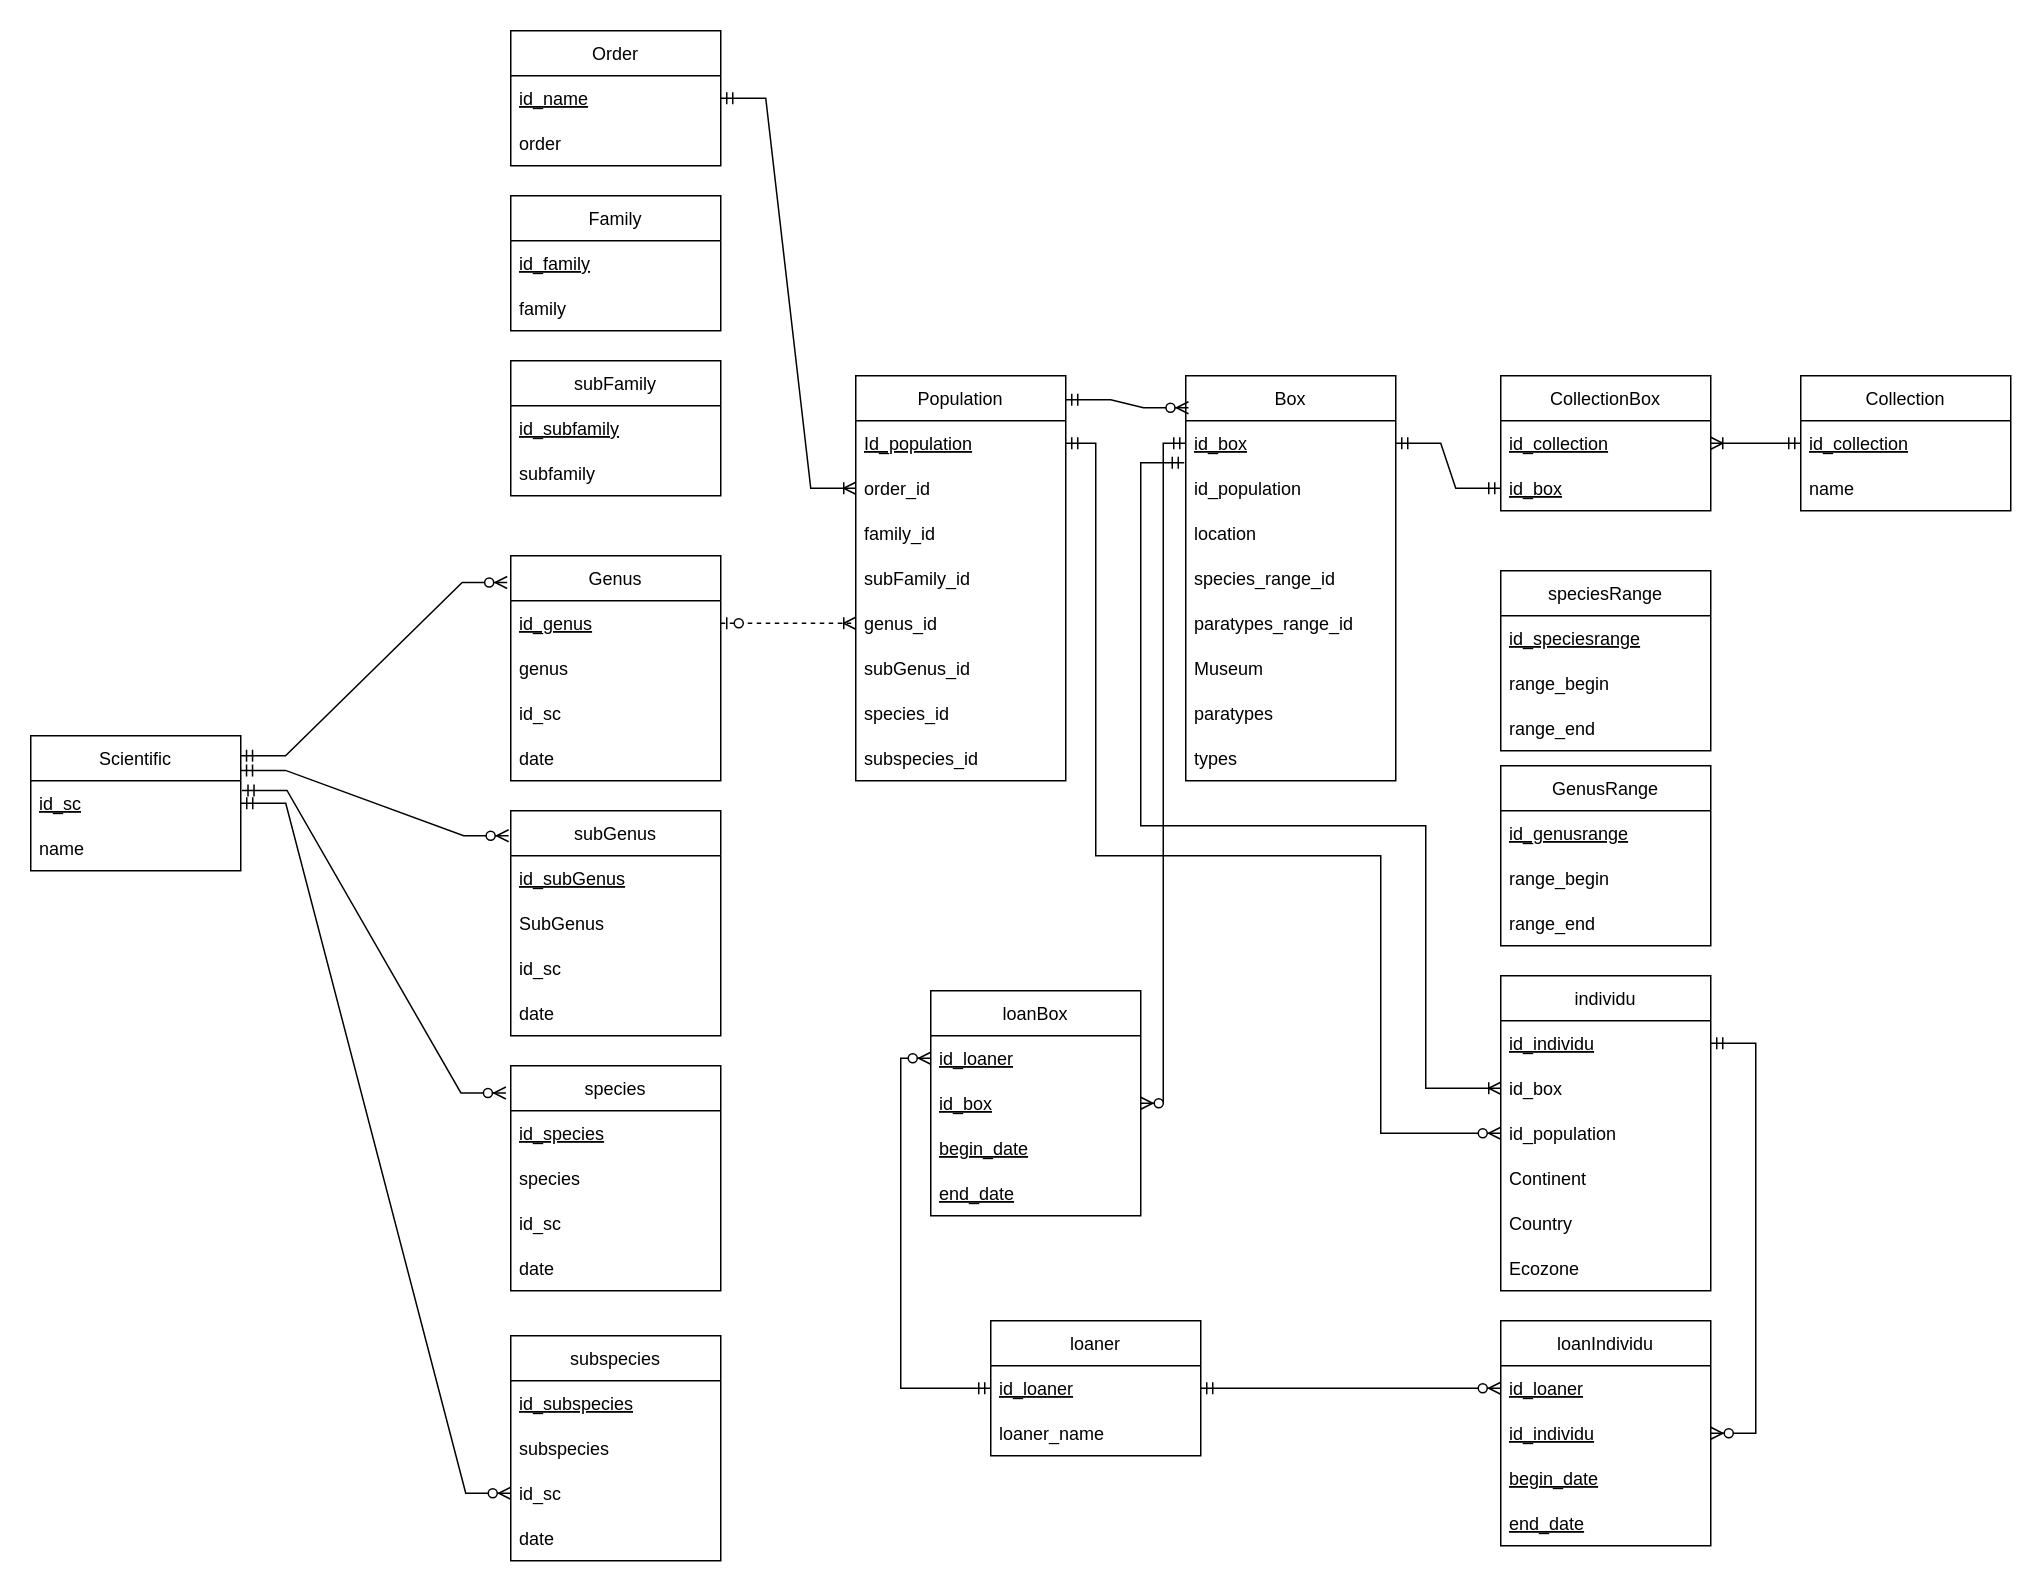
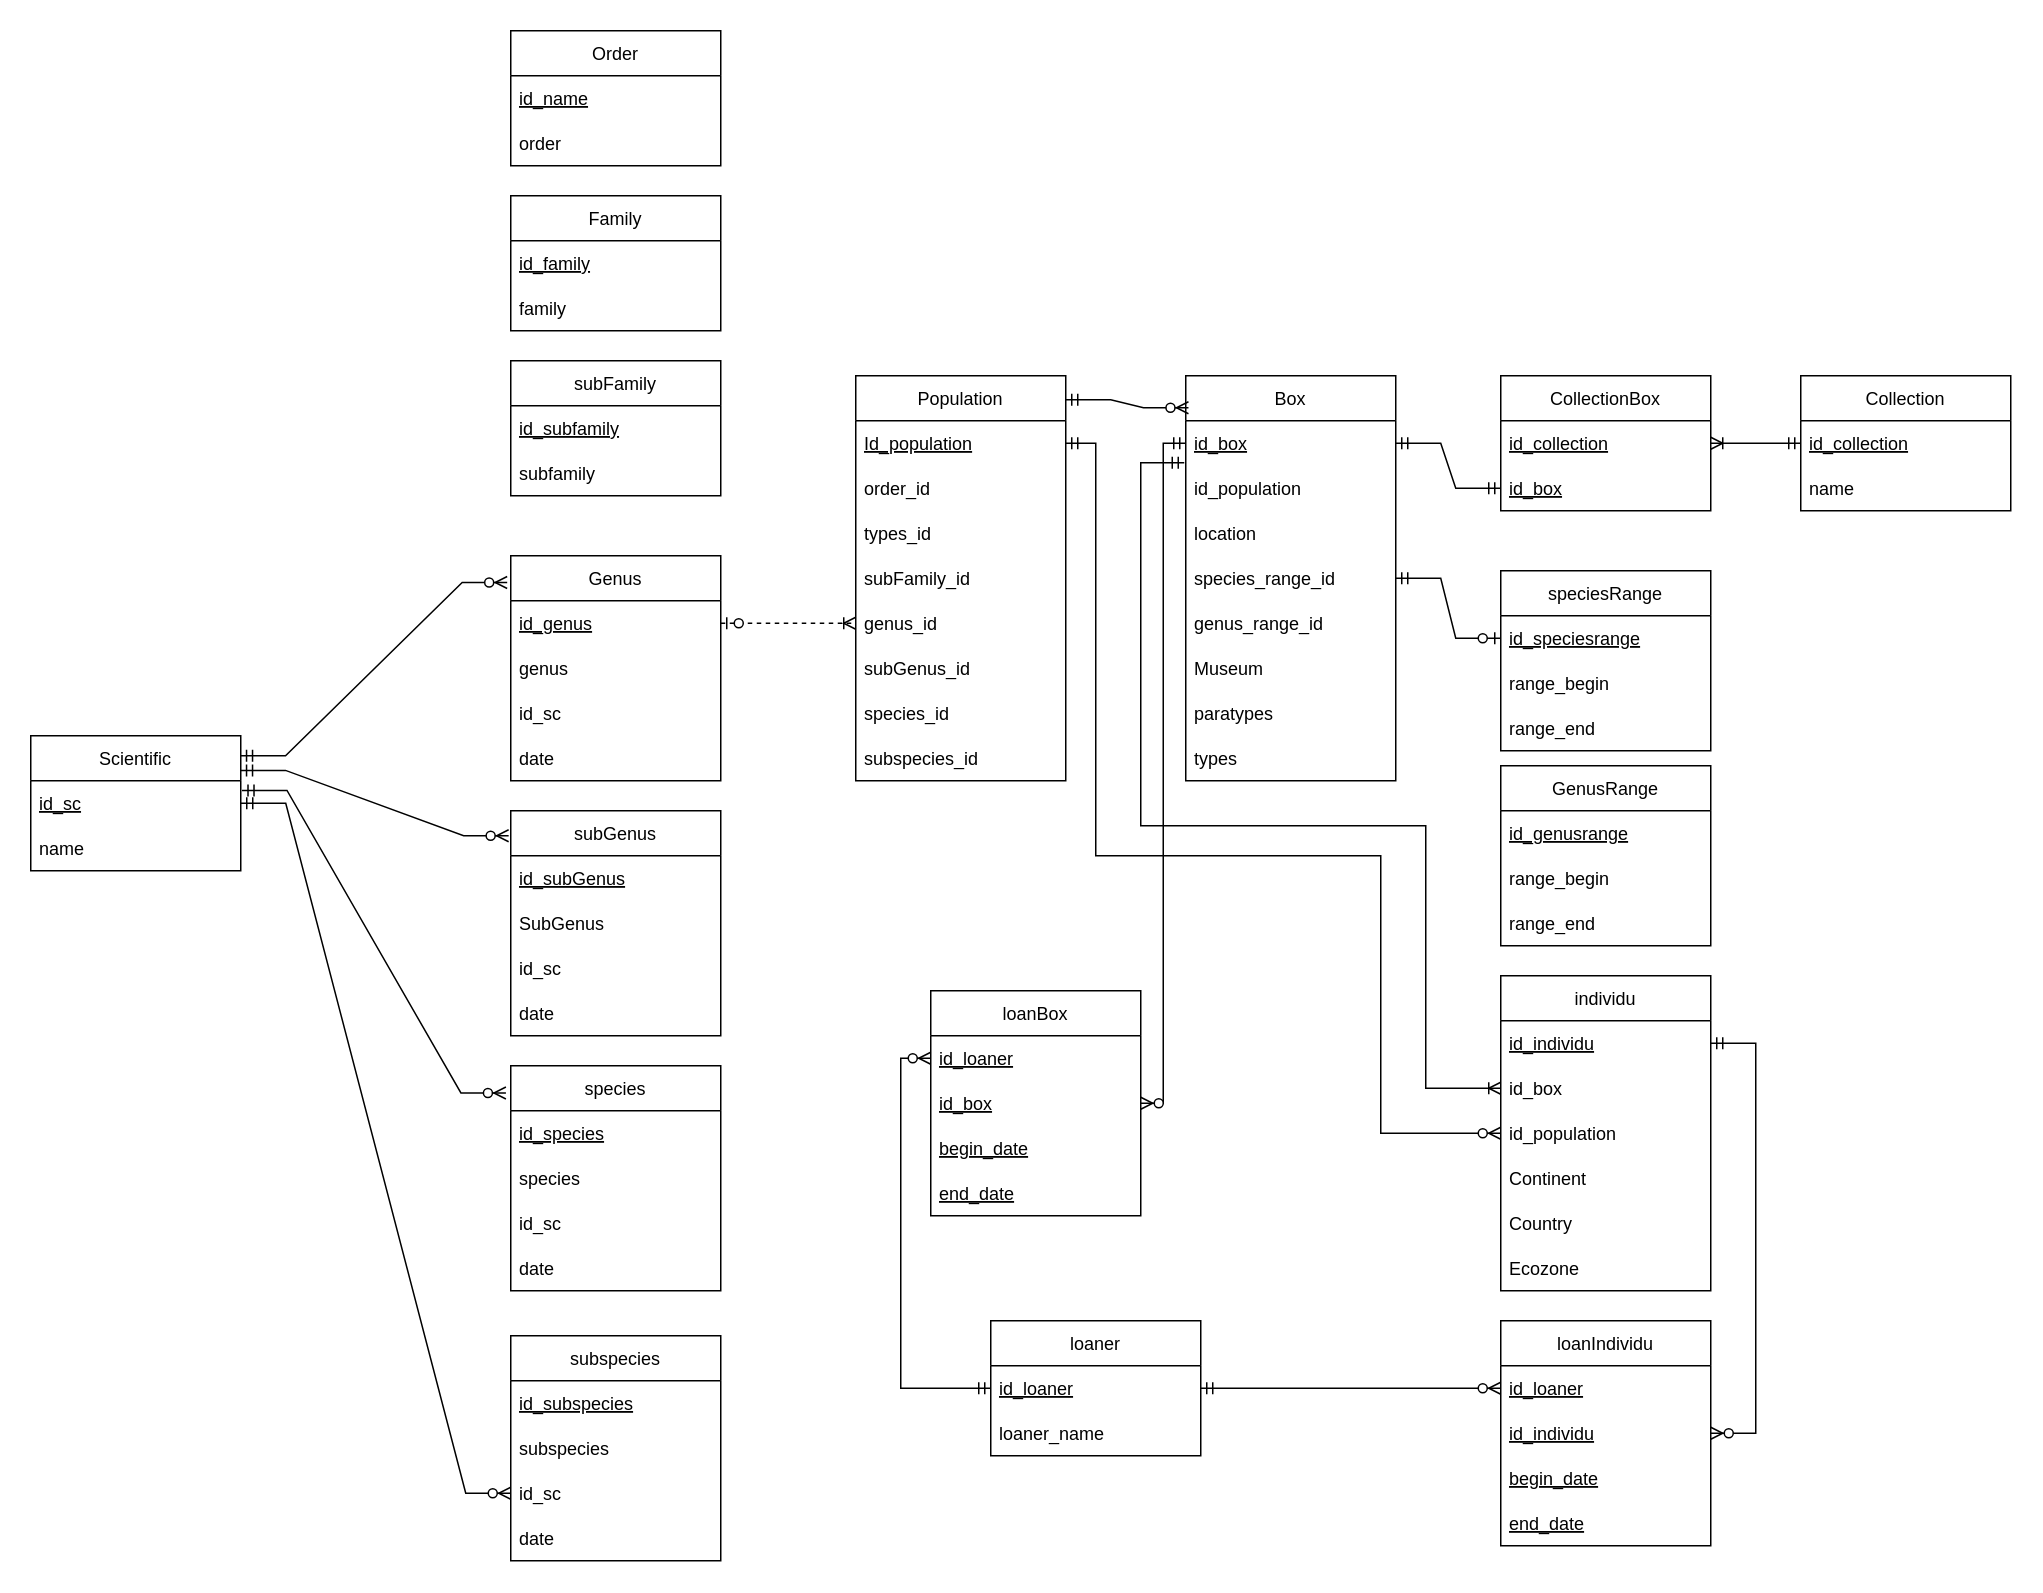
(788, 292) -> none
(902, 534) -> (902, 534)
none -> (1448, 607)
(1282, 624) -> (1262, 624)
